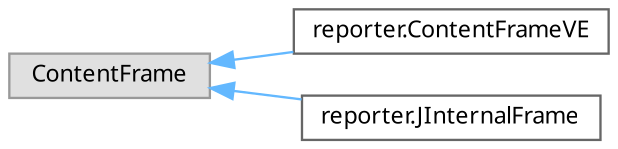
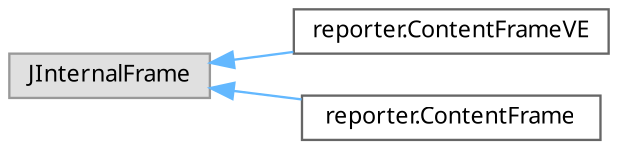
(110, 76) -> (110, 76)
(451, 118) -> (451, 118)
